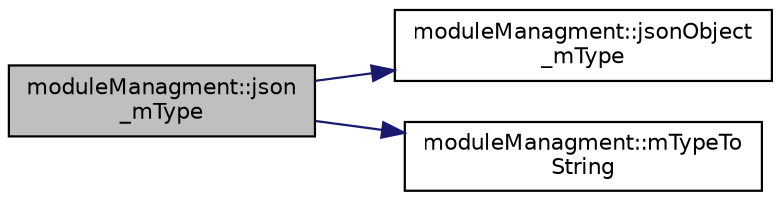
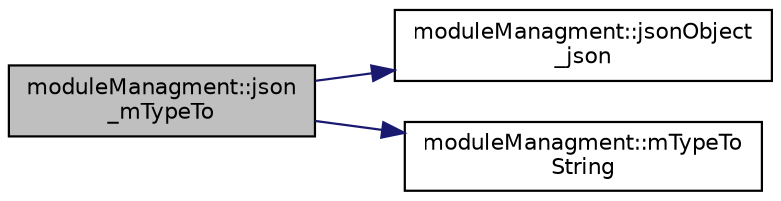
(583, 45) -> (583, 45)
(162, 101) -> (162, 101)
